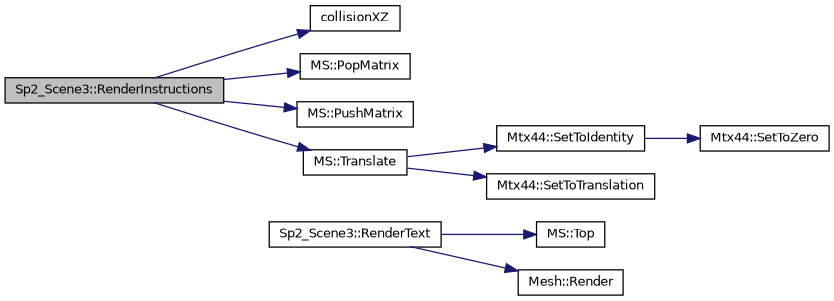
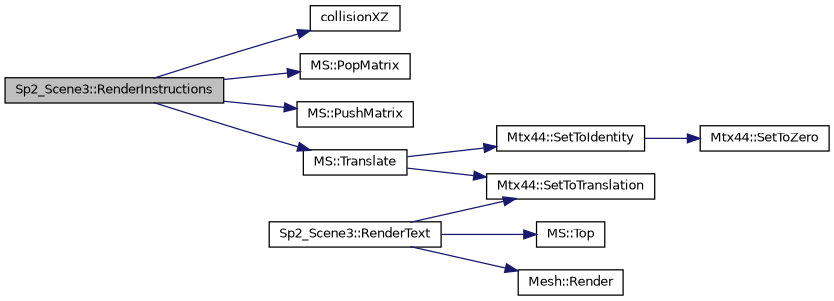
none -> (457, 212)
